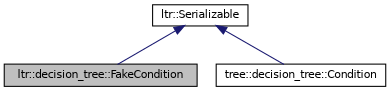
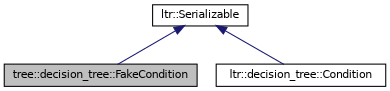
(101, 75) -> (101, 75)
(301, 75) -> (301, 75)
